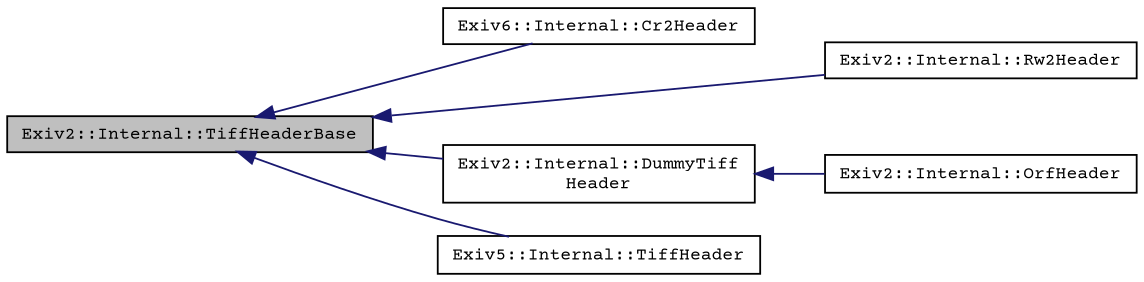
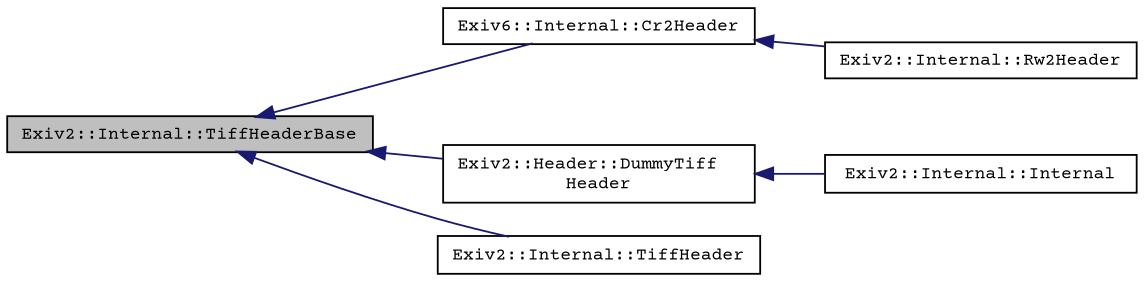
(608, 95) -> (799, 44)
(599, 174) -> (599, 174)
(981, 174) -> (981, 174)
(599, 255) -> (599, 255)
